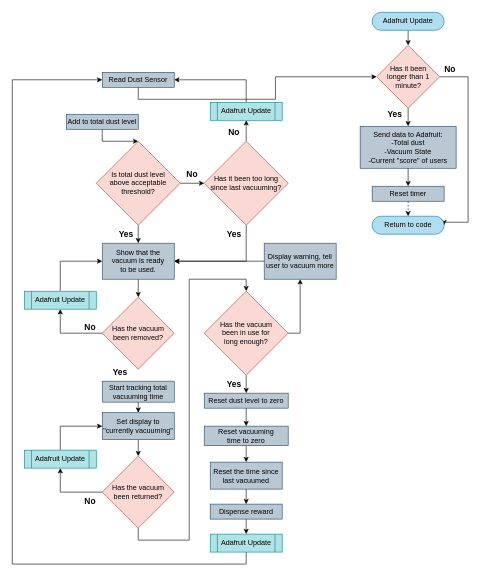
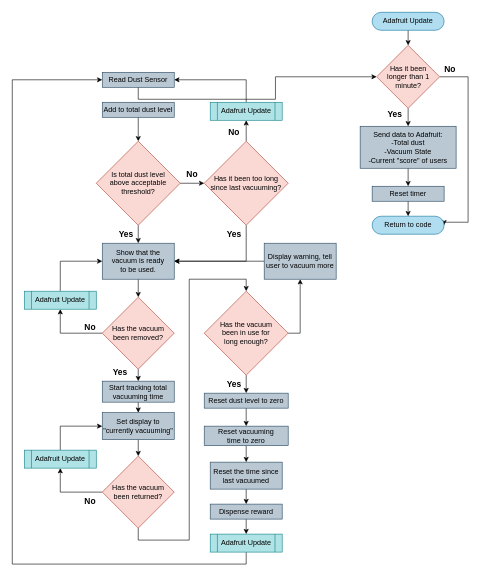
(102, 122) -> (138, 110)
(408, 206) -> (408, 206)
none -> (138, 375)
